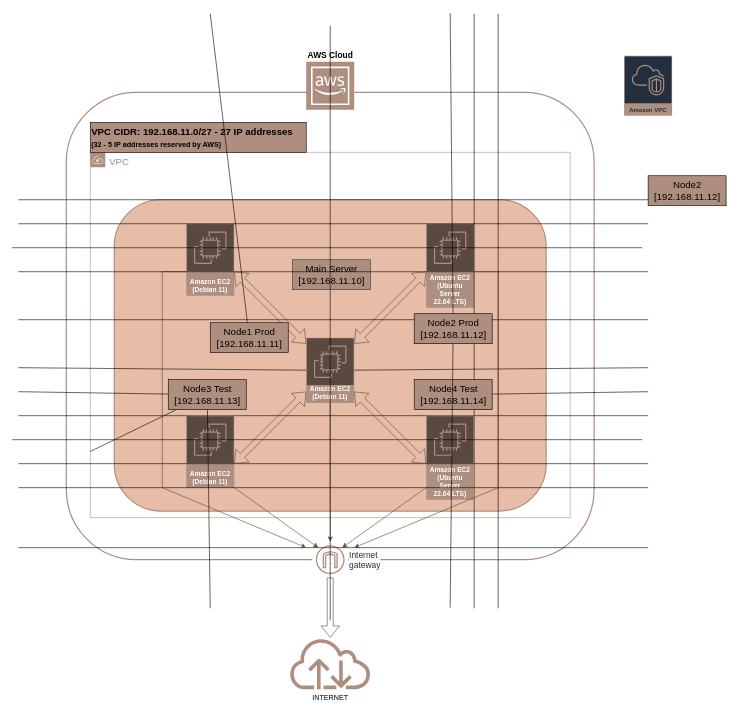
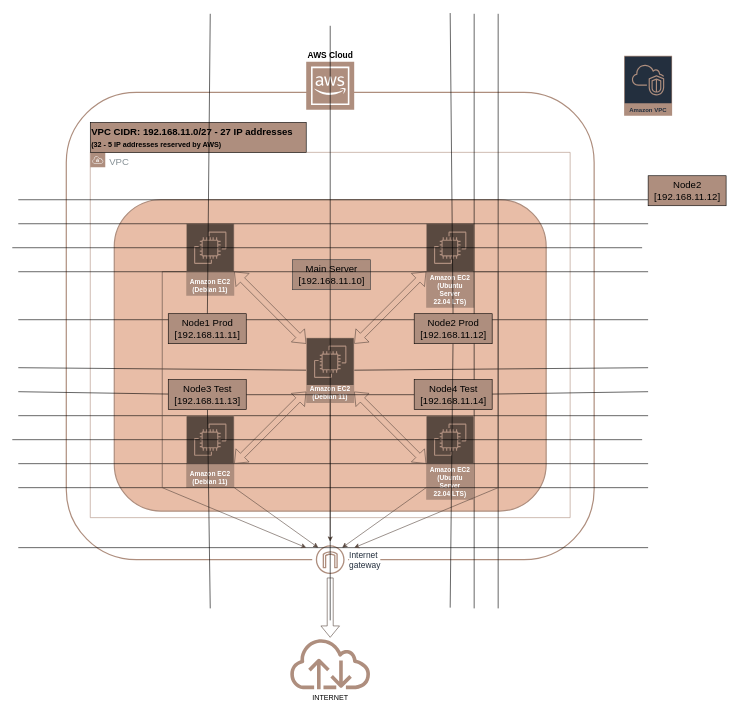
(249, 338) -> (207, 329)
(140, 427) -> (328, 395)
